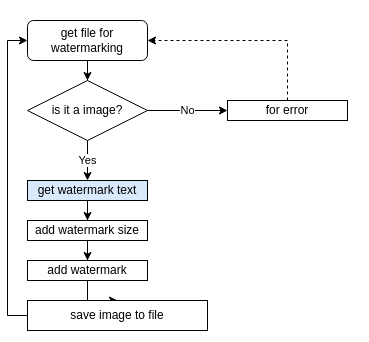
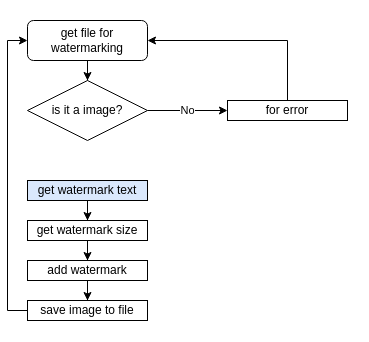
(250, 41) -> (250, 41)
(88, 157) -> none
(88, 231) -> (88, 231)
(118, 316) -> (88, 311)
